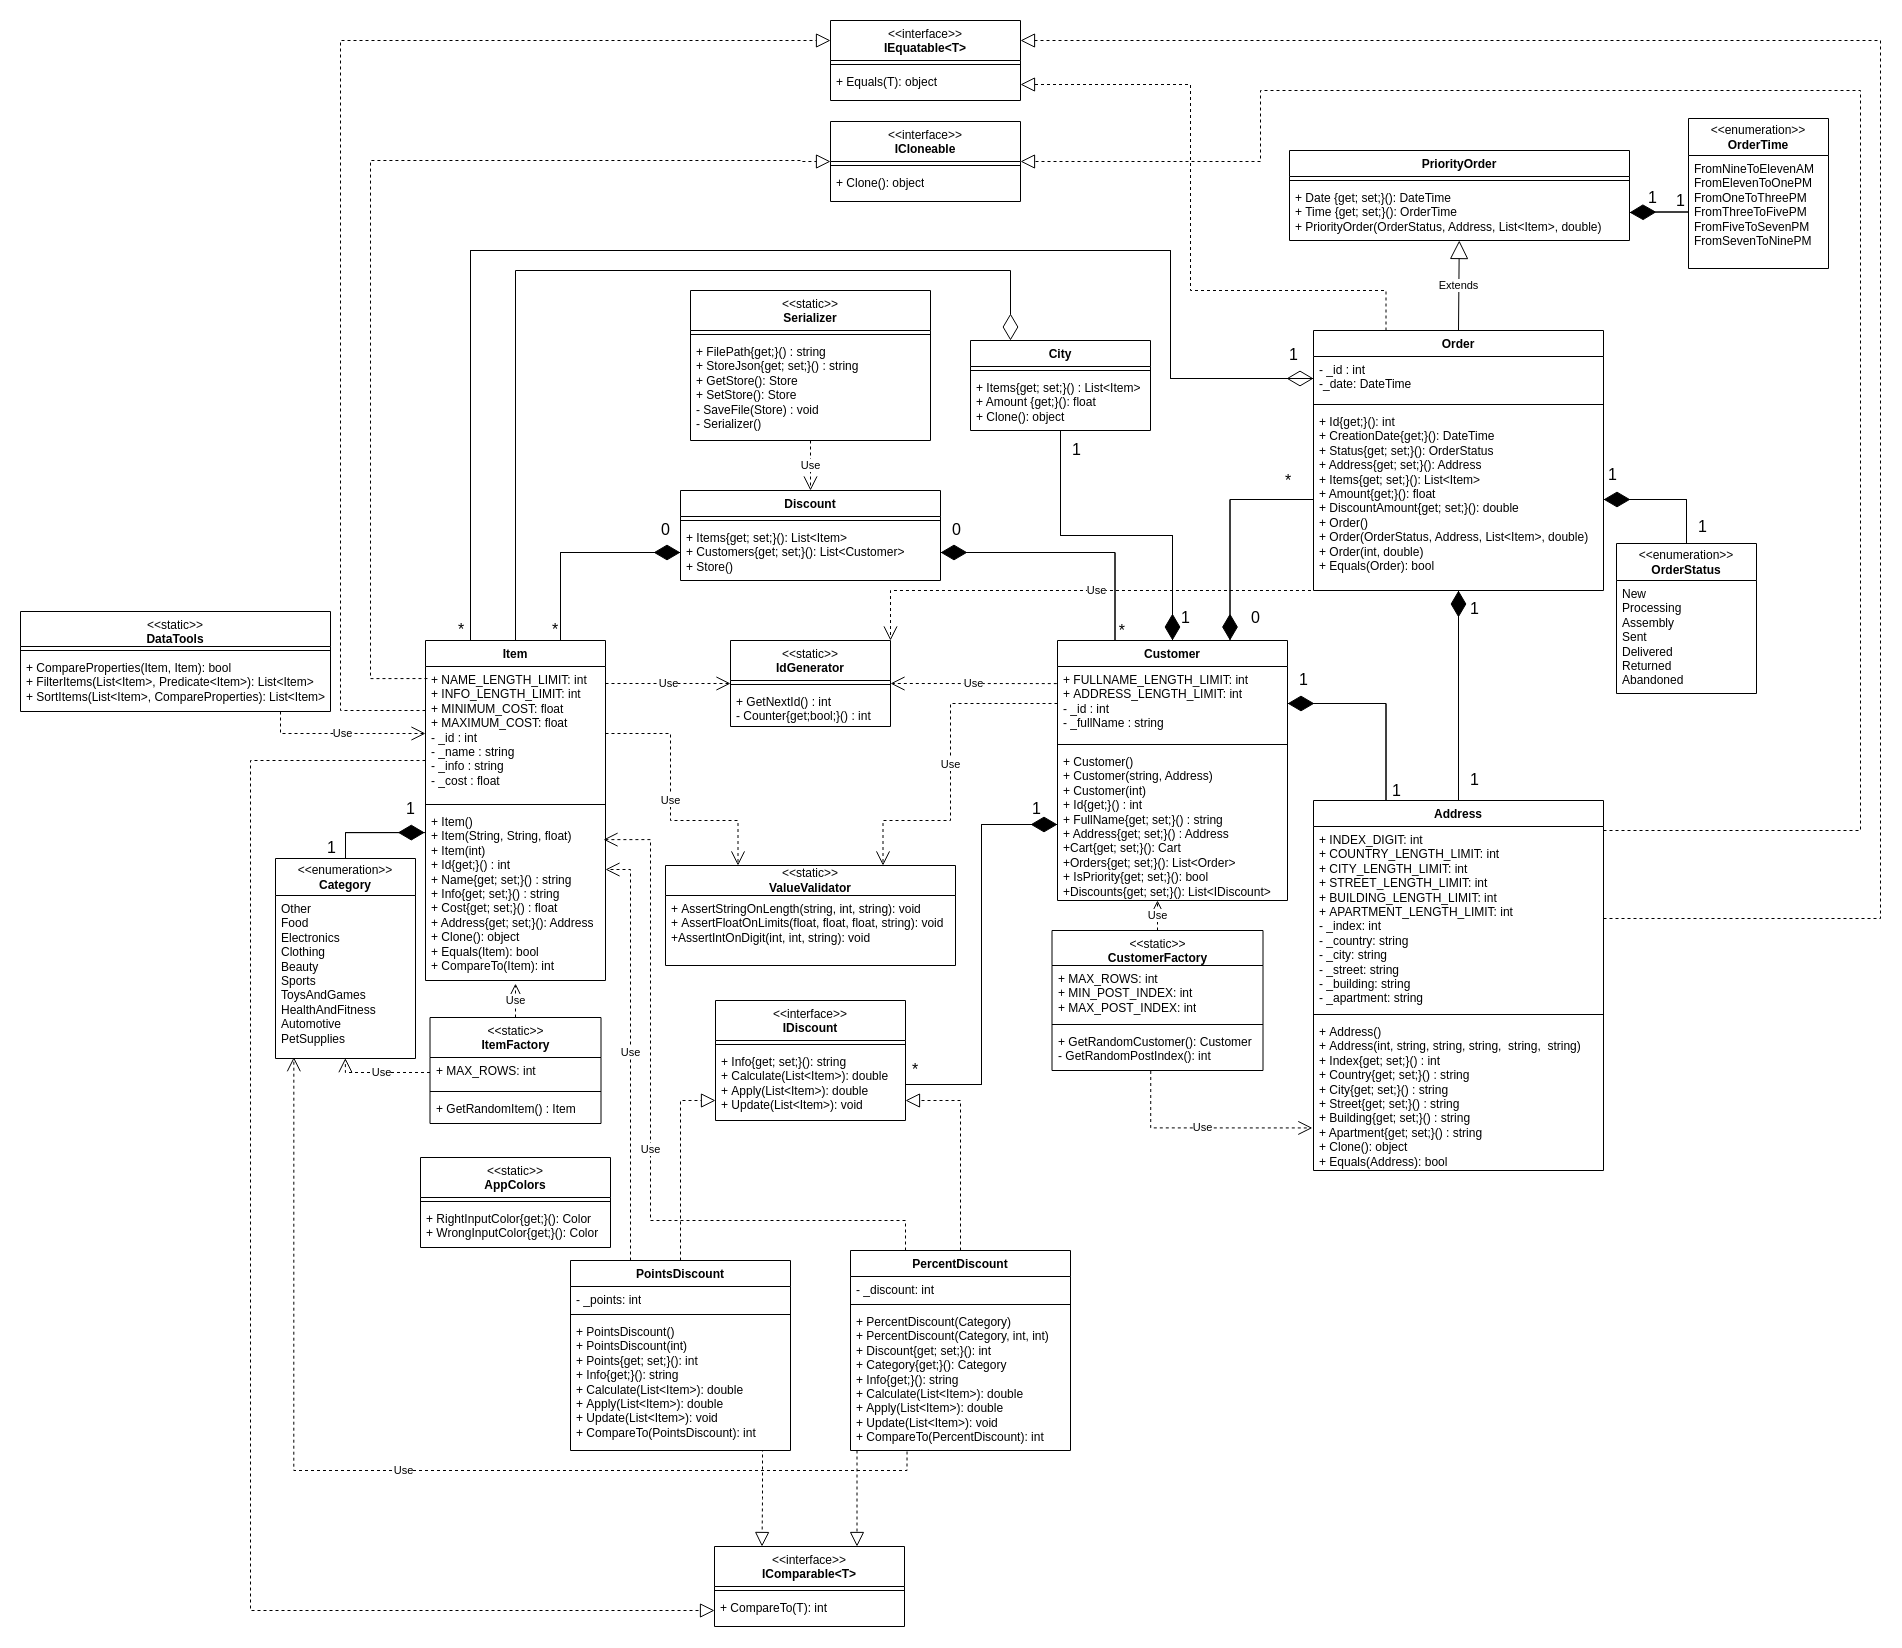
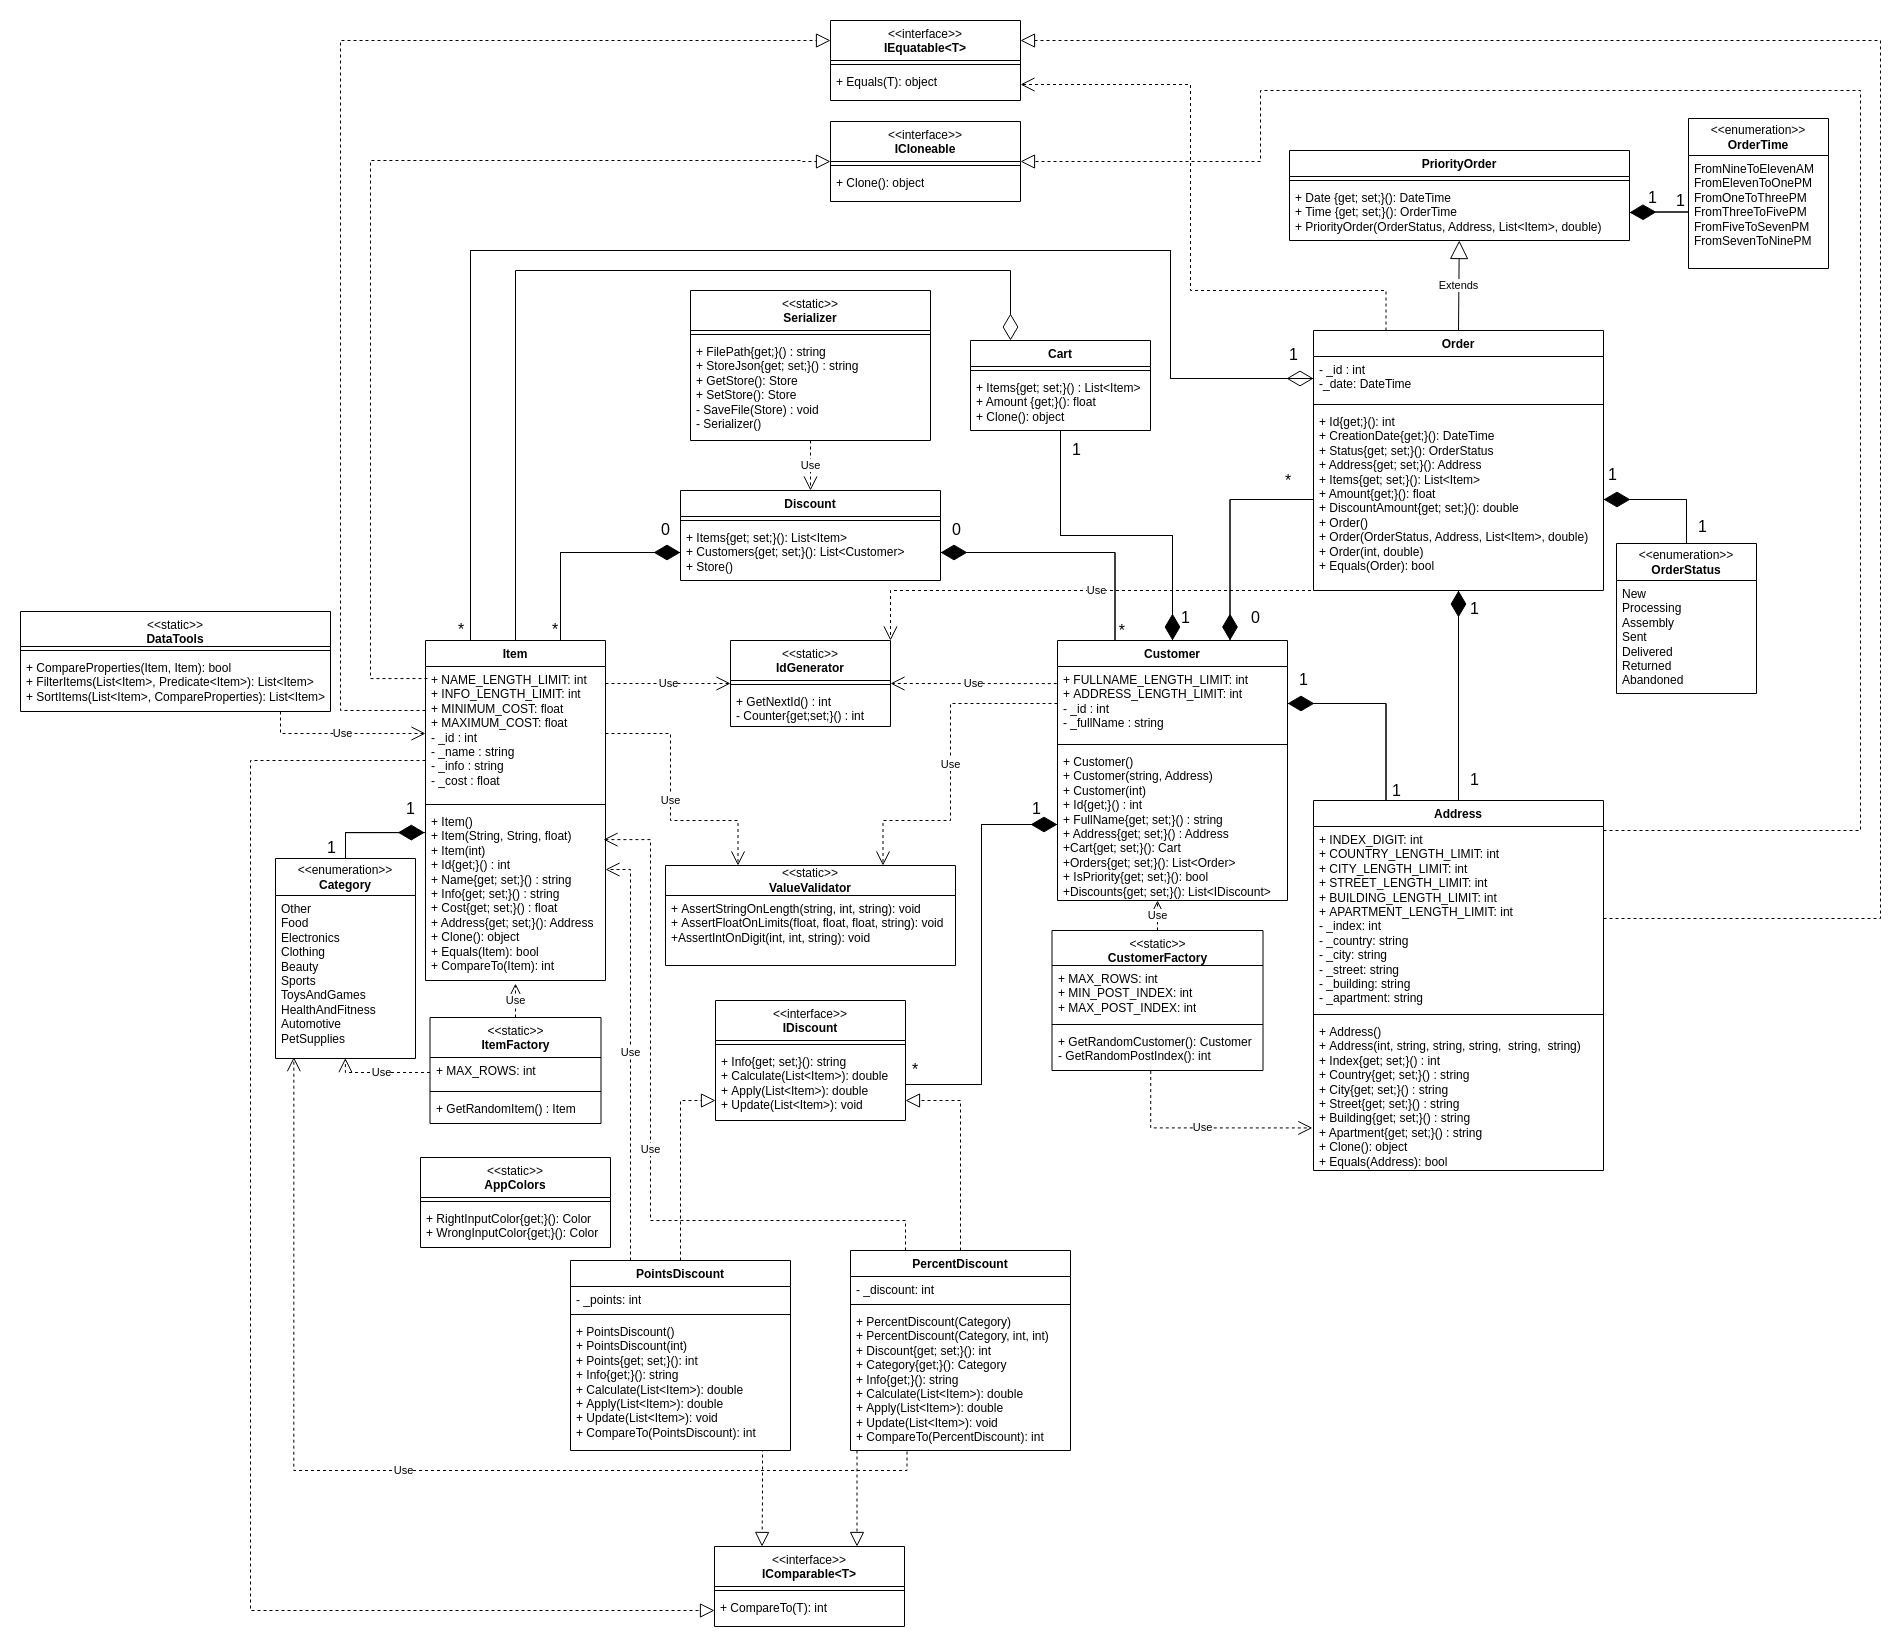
(1036, 85) -> (1030, 85)
(1061, 355) -> (1061, 355)
(812, 717) -> (812, 717)
